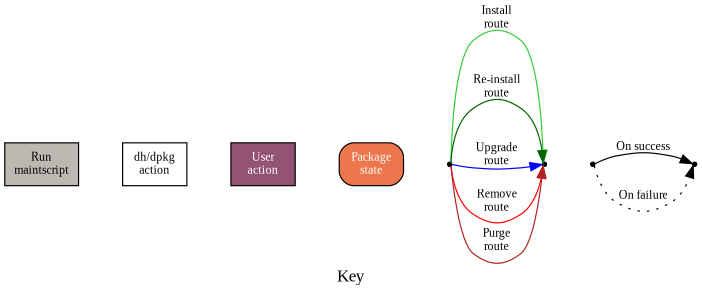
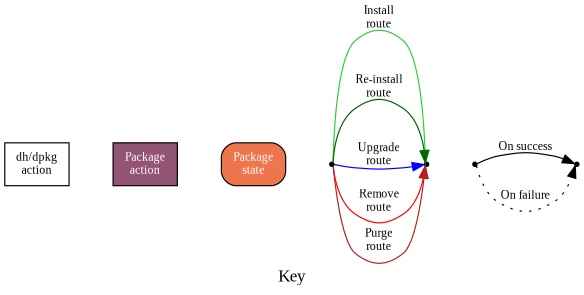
(42, 164) -> none
(263, 164) -> (145, 164)
